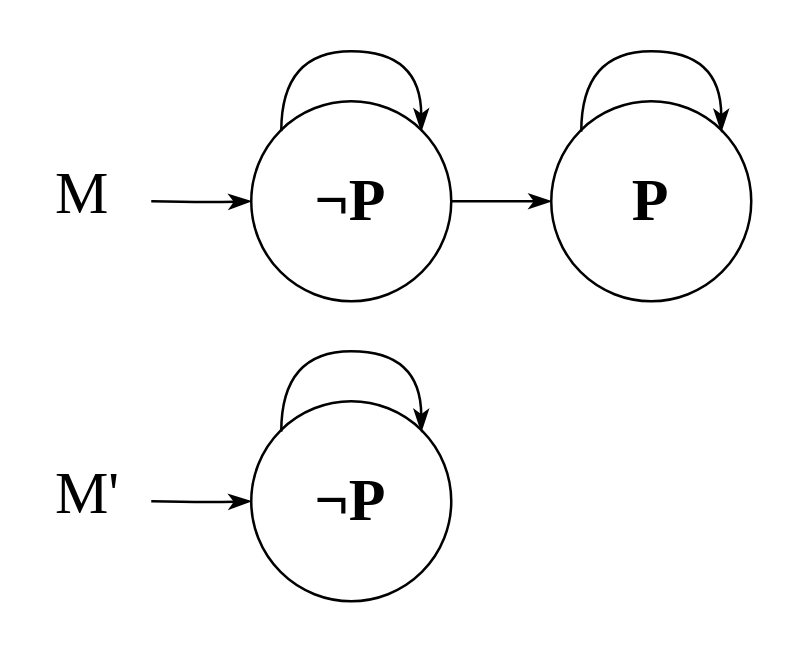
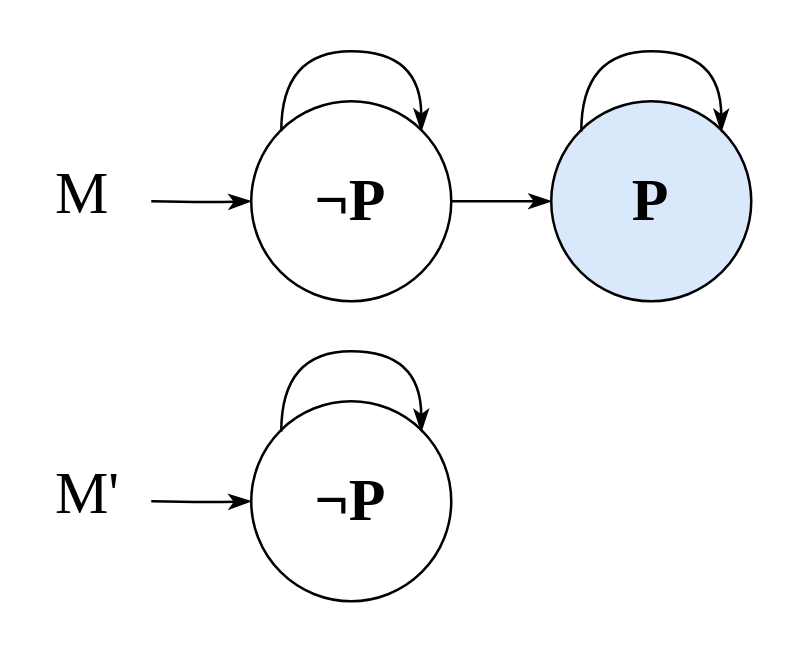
(651, 201) -> (651, 201)
